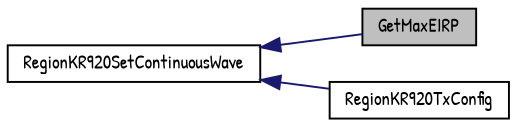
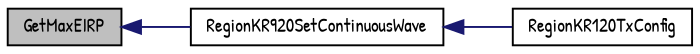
(321, 39) -> (166, 27)
(419, 100) -> (602, 27)
